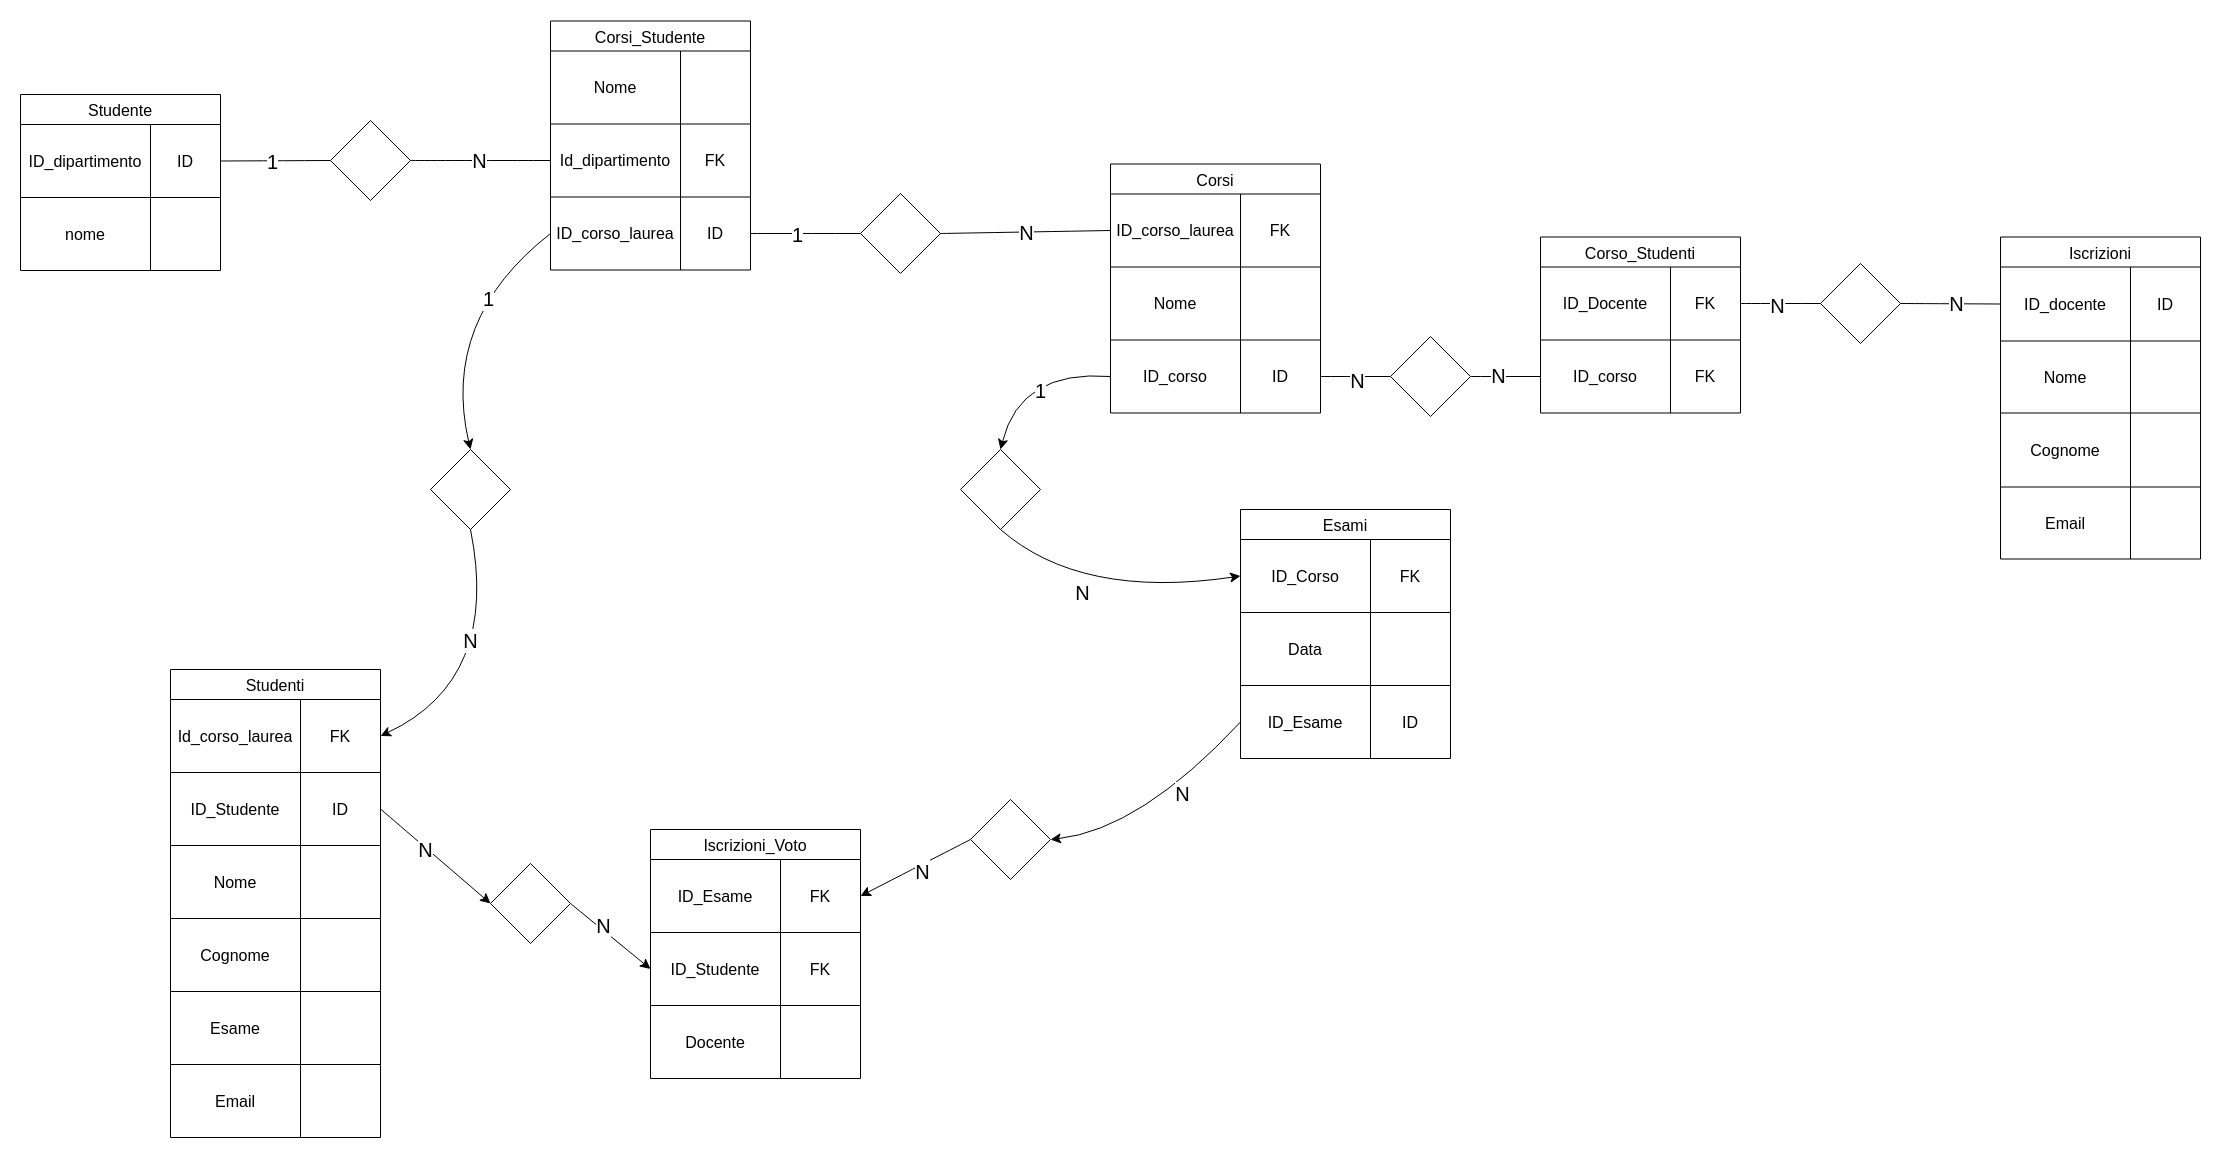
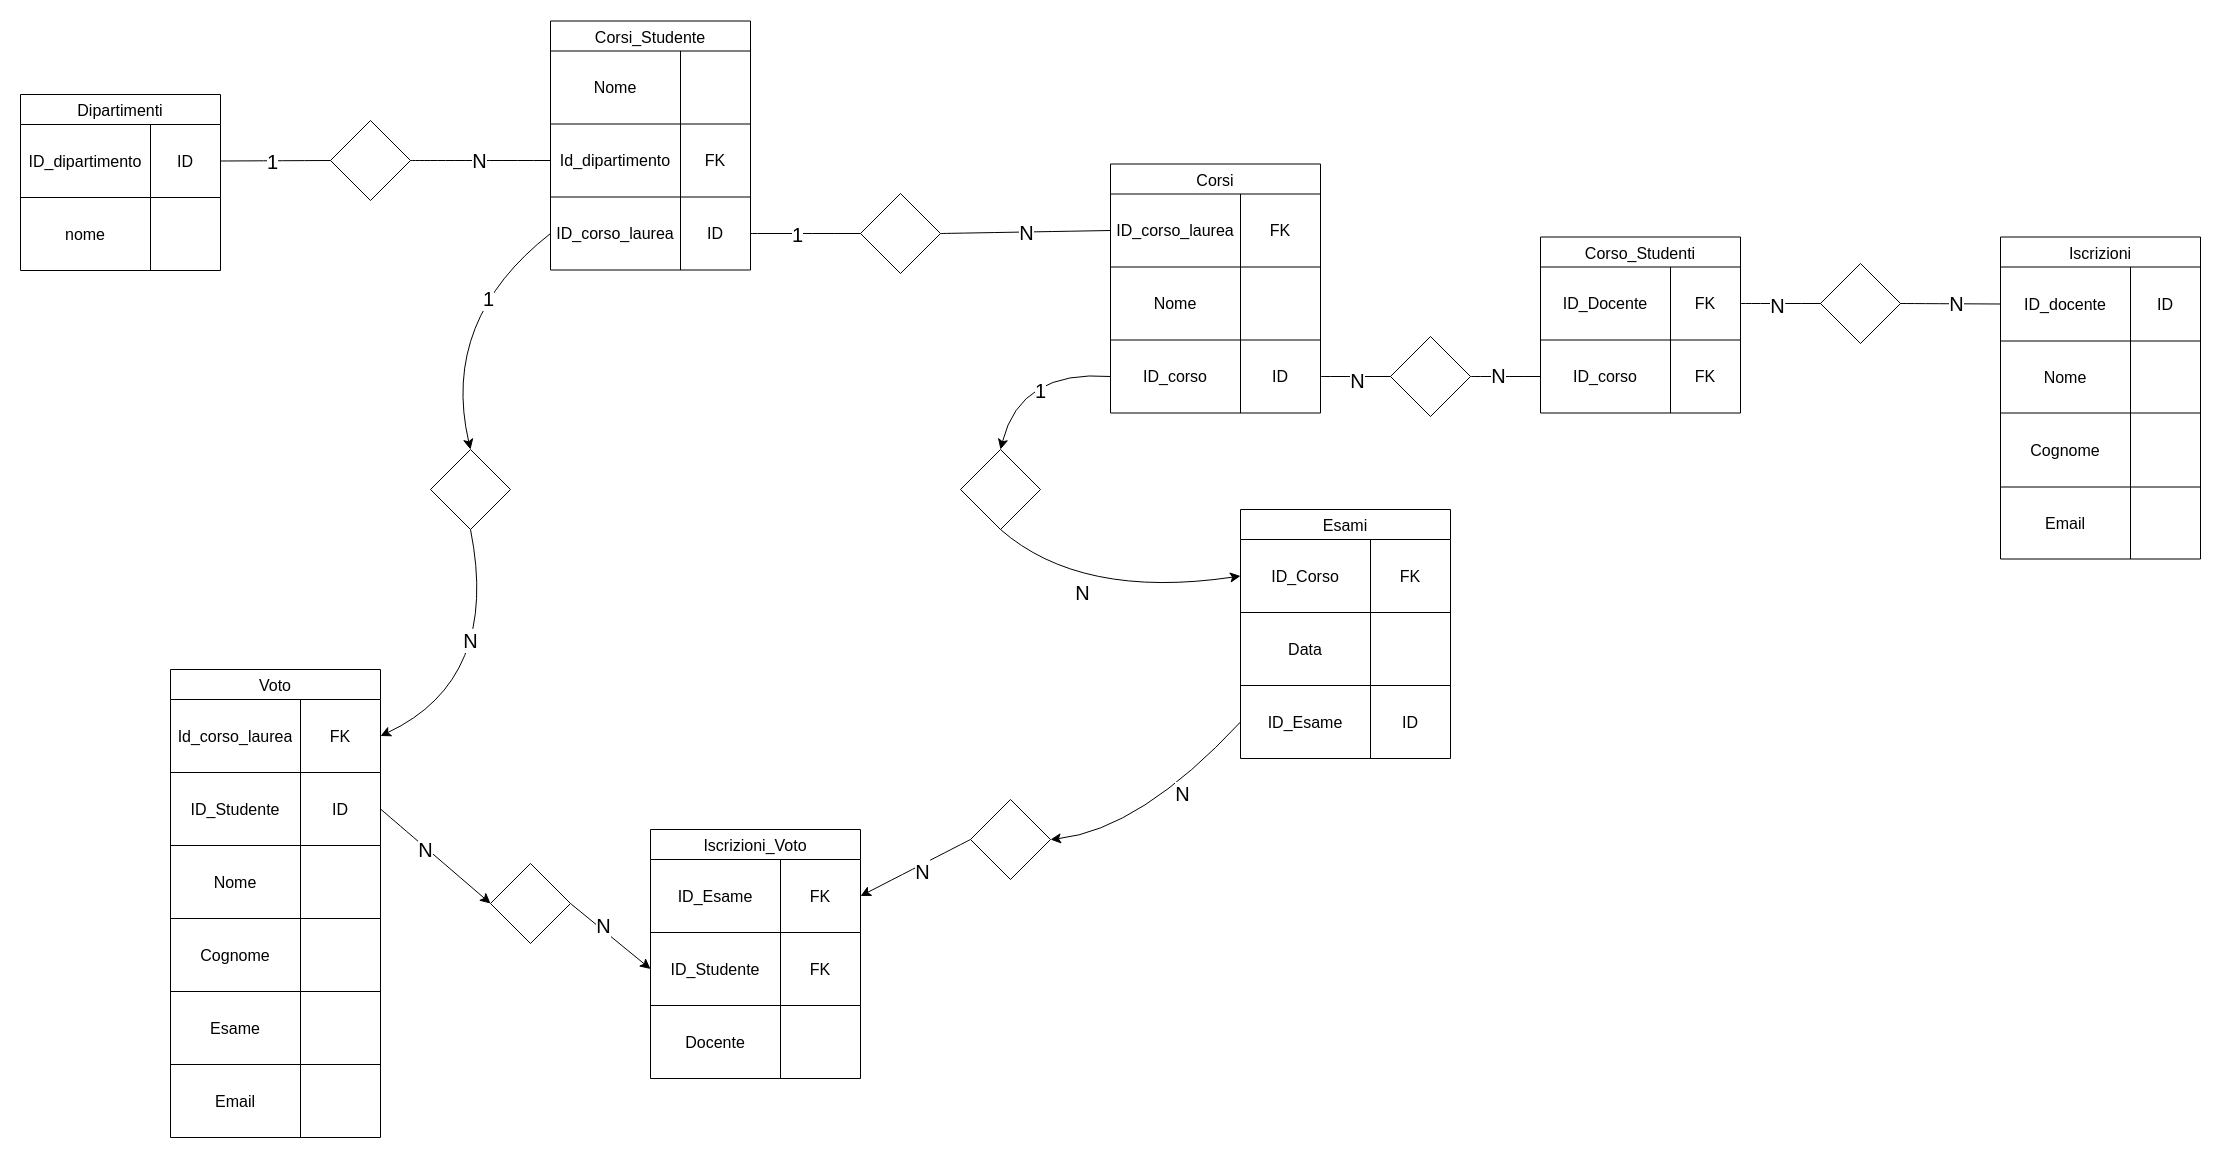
(120, 111) -> (120, 111)
(275, 686) -> (275, 686)
